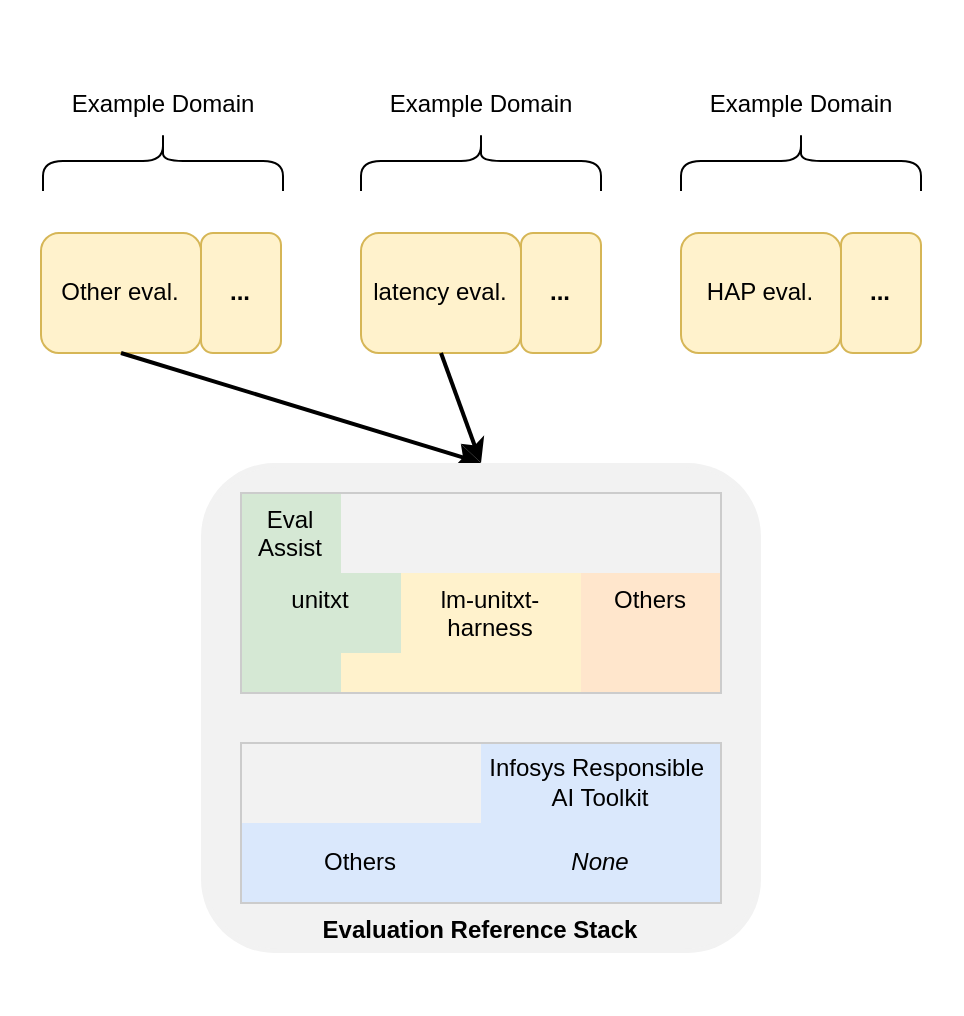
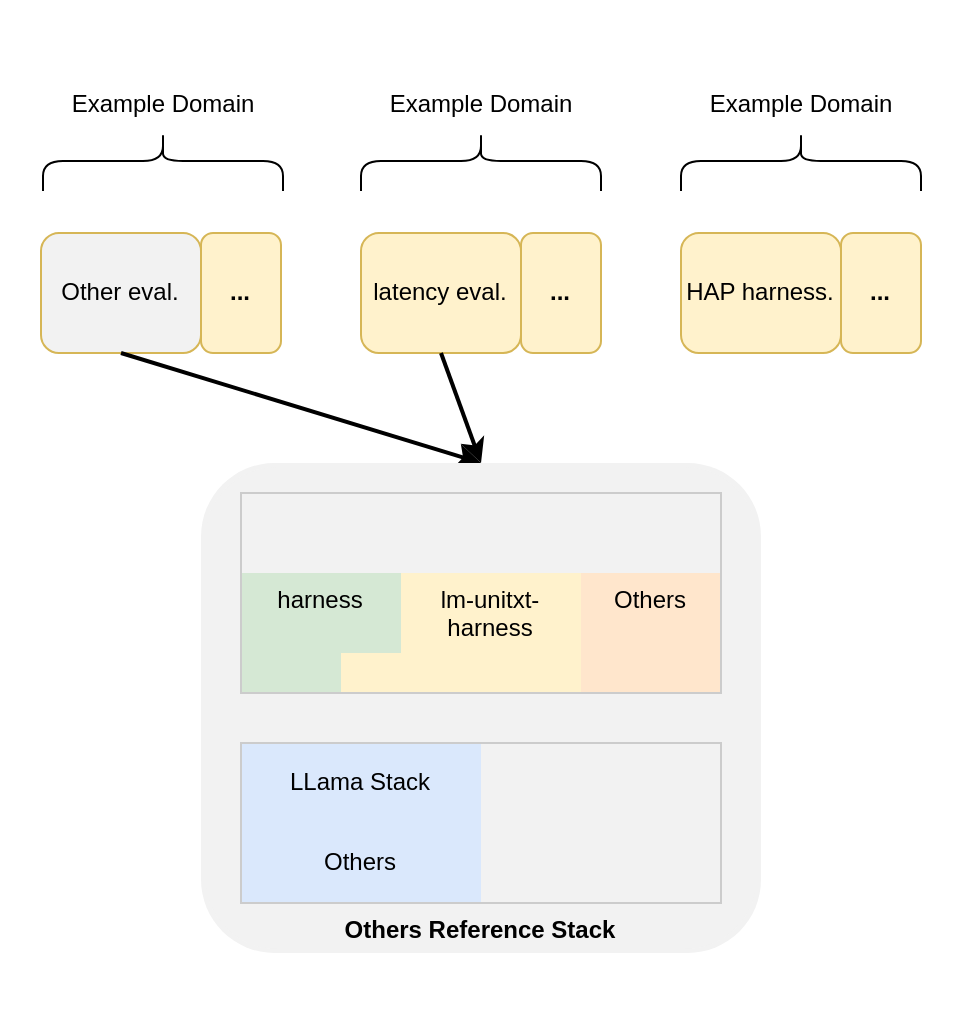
(121, 293) -> (121, 293)
(761, 293) -> (761, 293)
(291, 533) -> none
(321, 601) -> (321, 601)
none -> (361, 783)
(601, 783) -> none
(601, 863) -> none
(481, 929) -> (481, 929)
